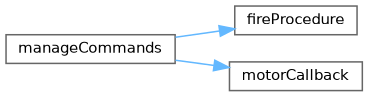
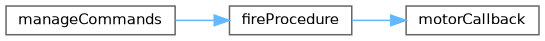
(195, 63) -> (371, 20)
